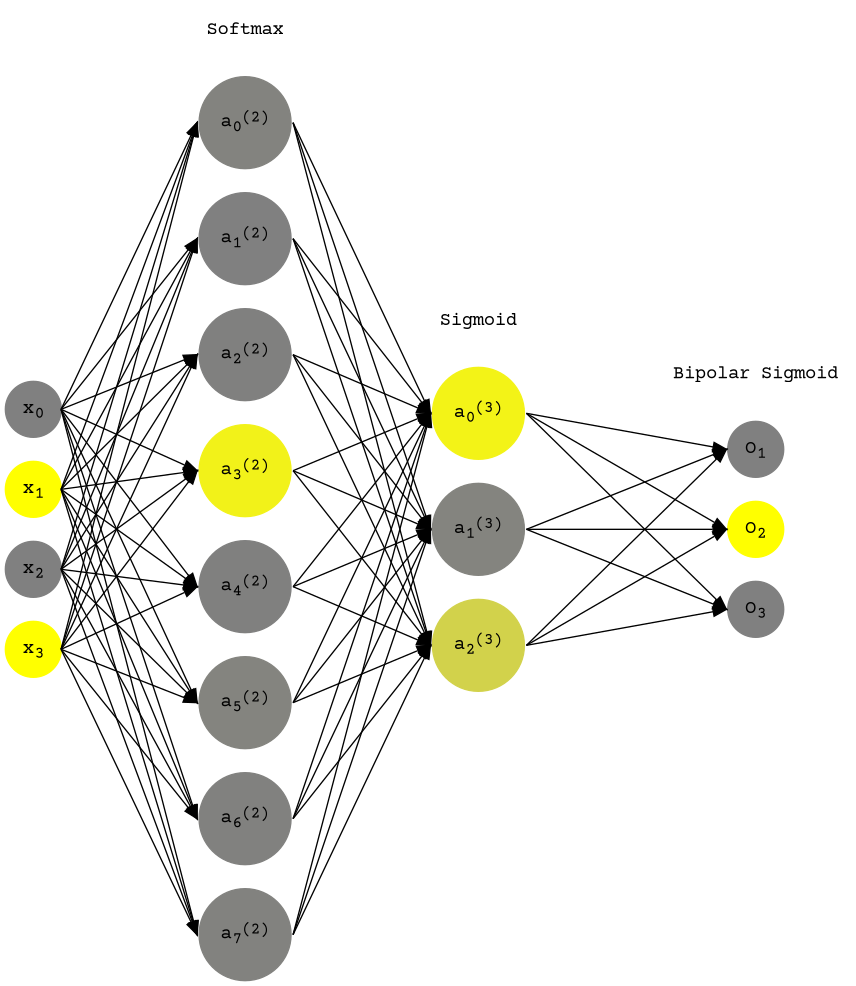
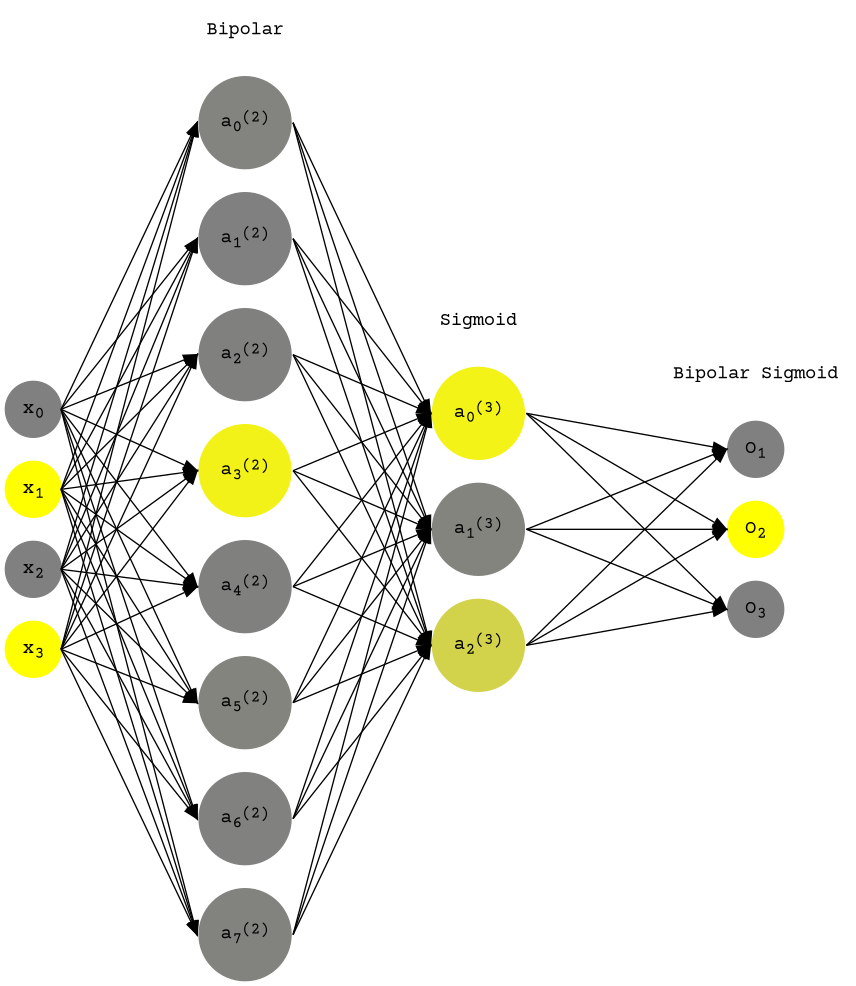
(245, 29) -> (245, 29)
